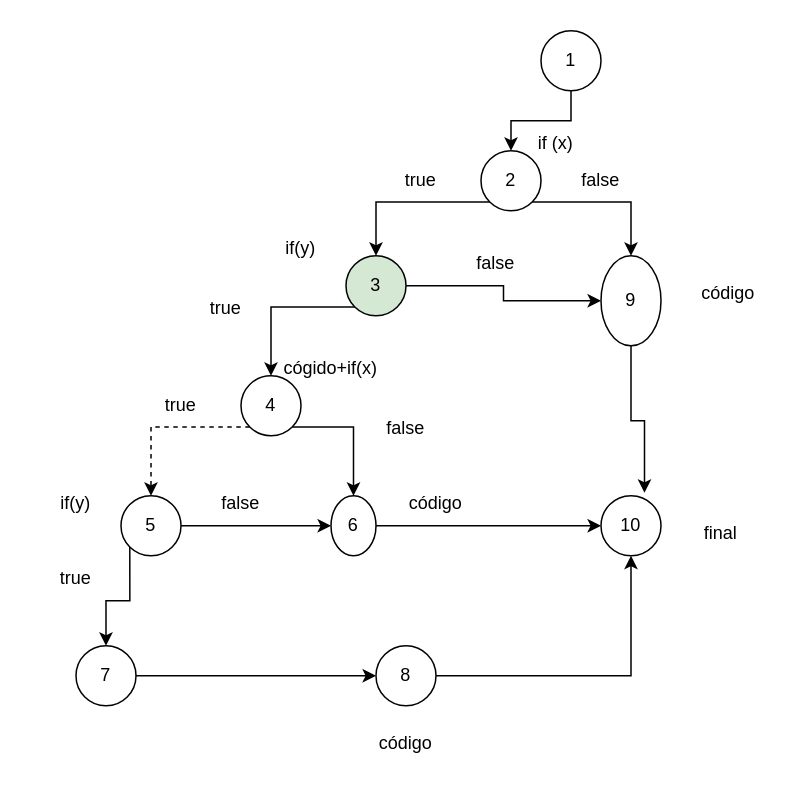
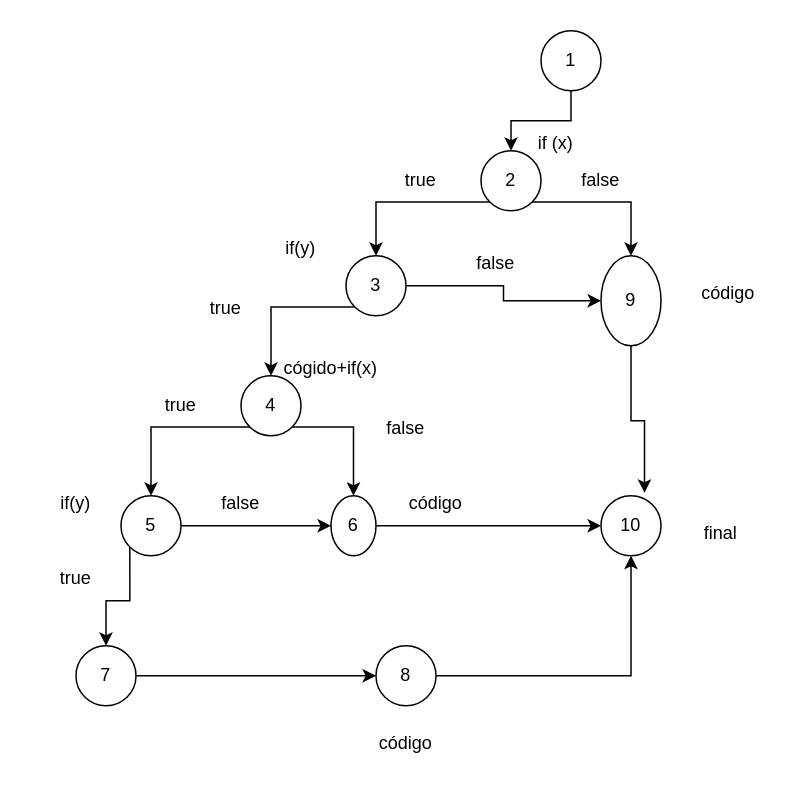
(376, 286) -> (376, 286)
(171, 427) -> (171, 427)
